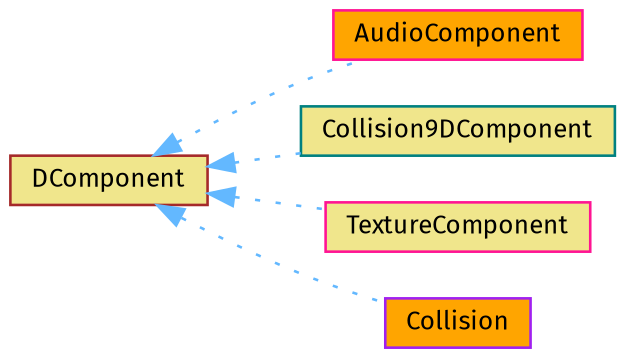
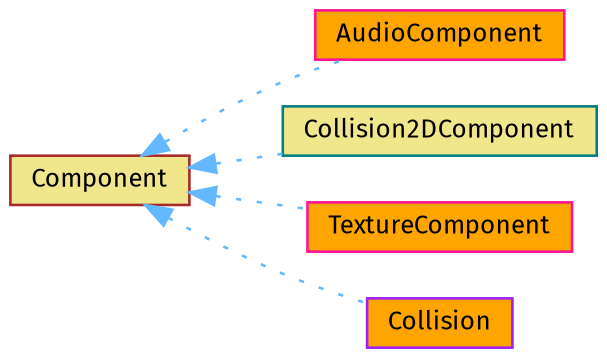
(458, 131) -> (440, 131)
(109, 180) -> (100, 180)
(458, 227) -> (440, 227)
